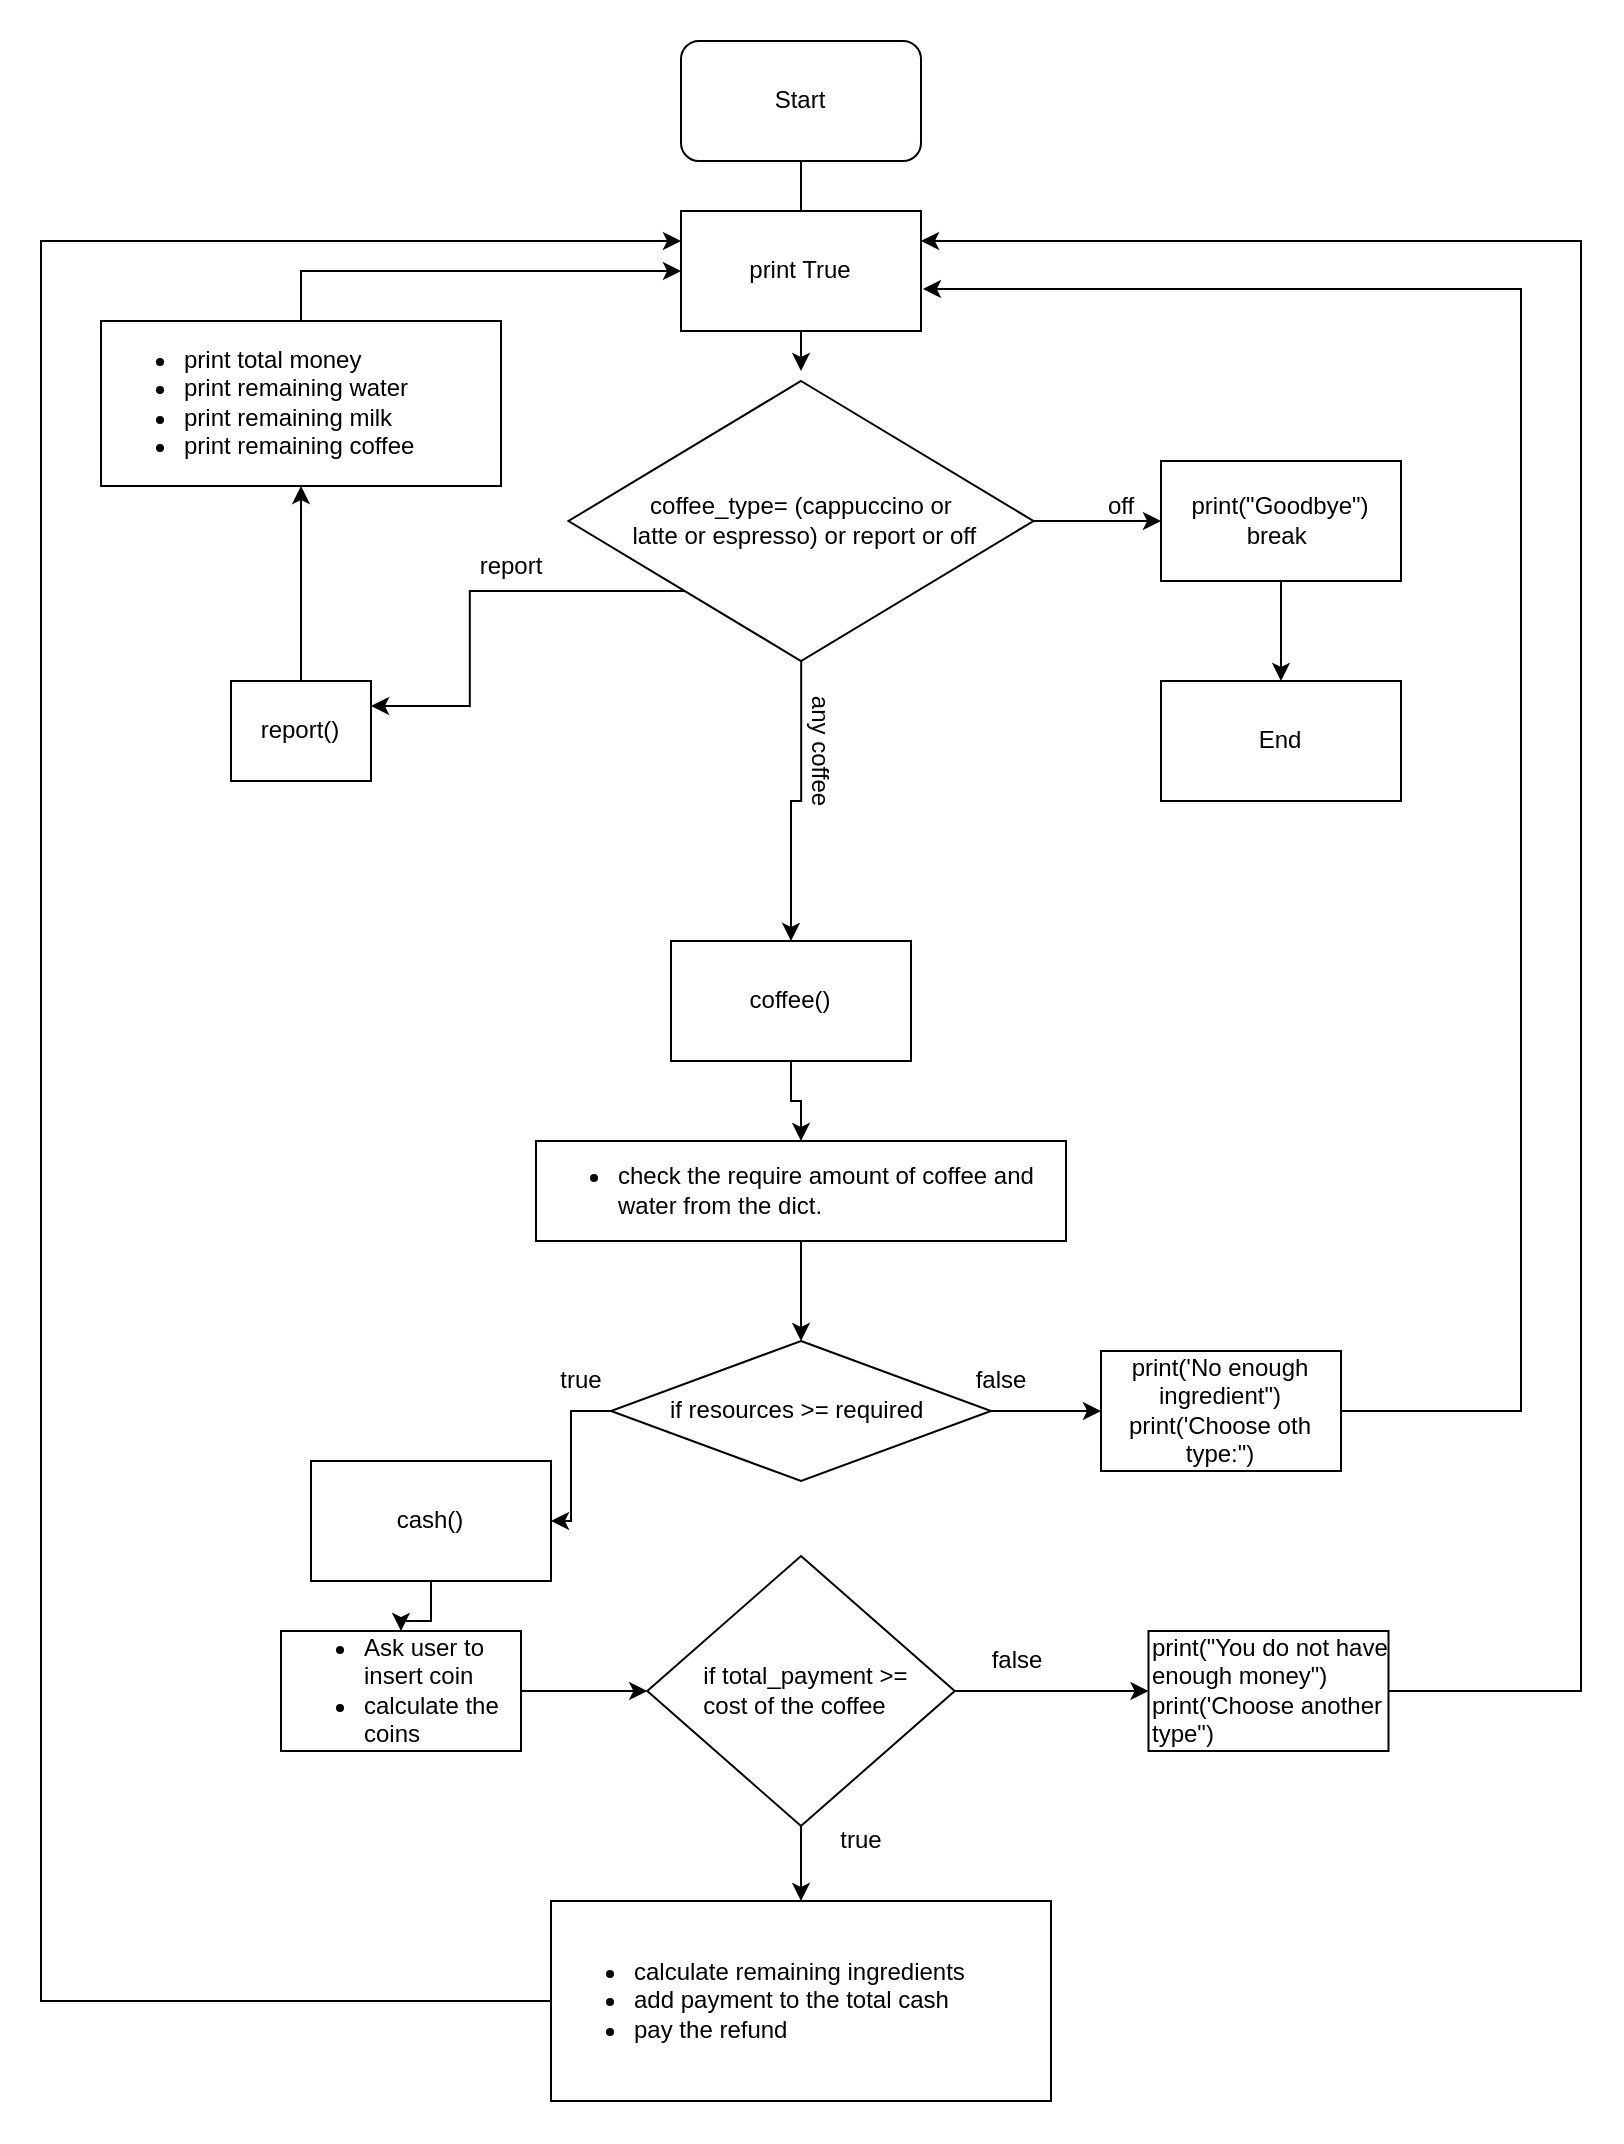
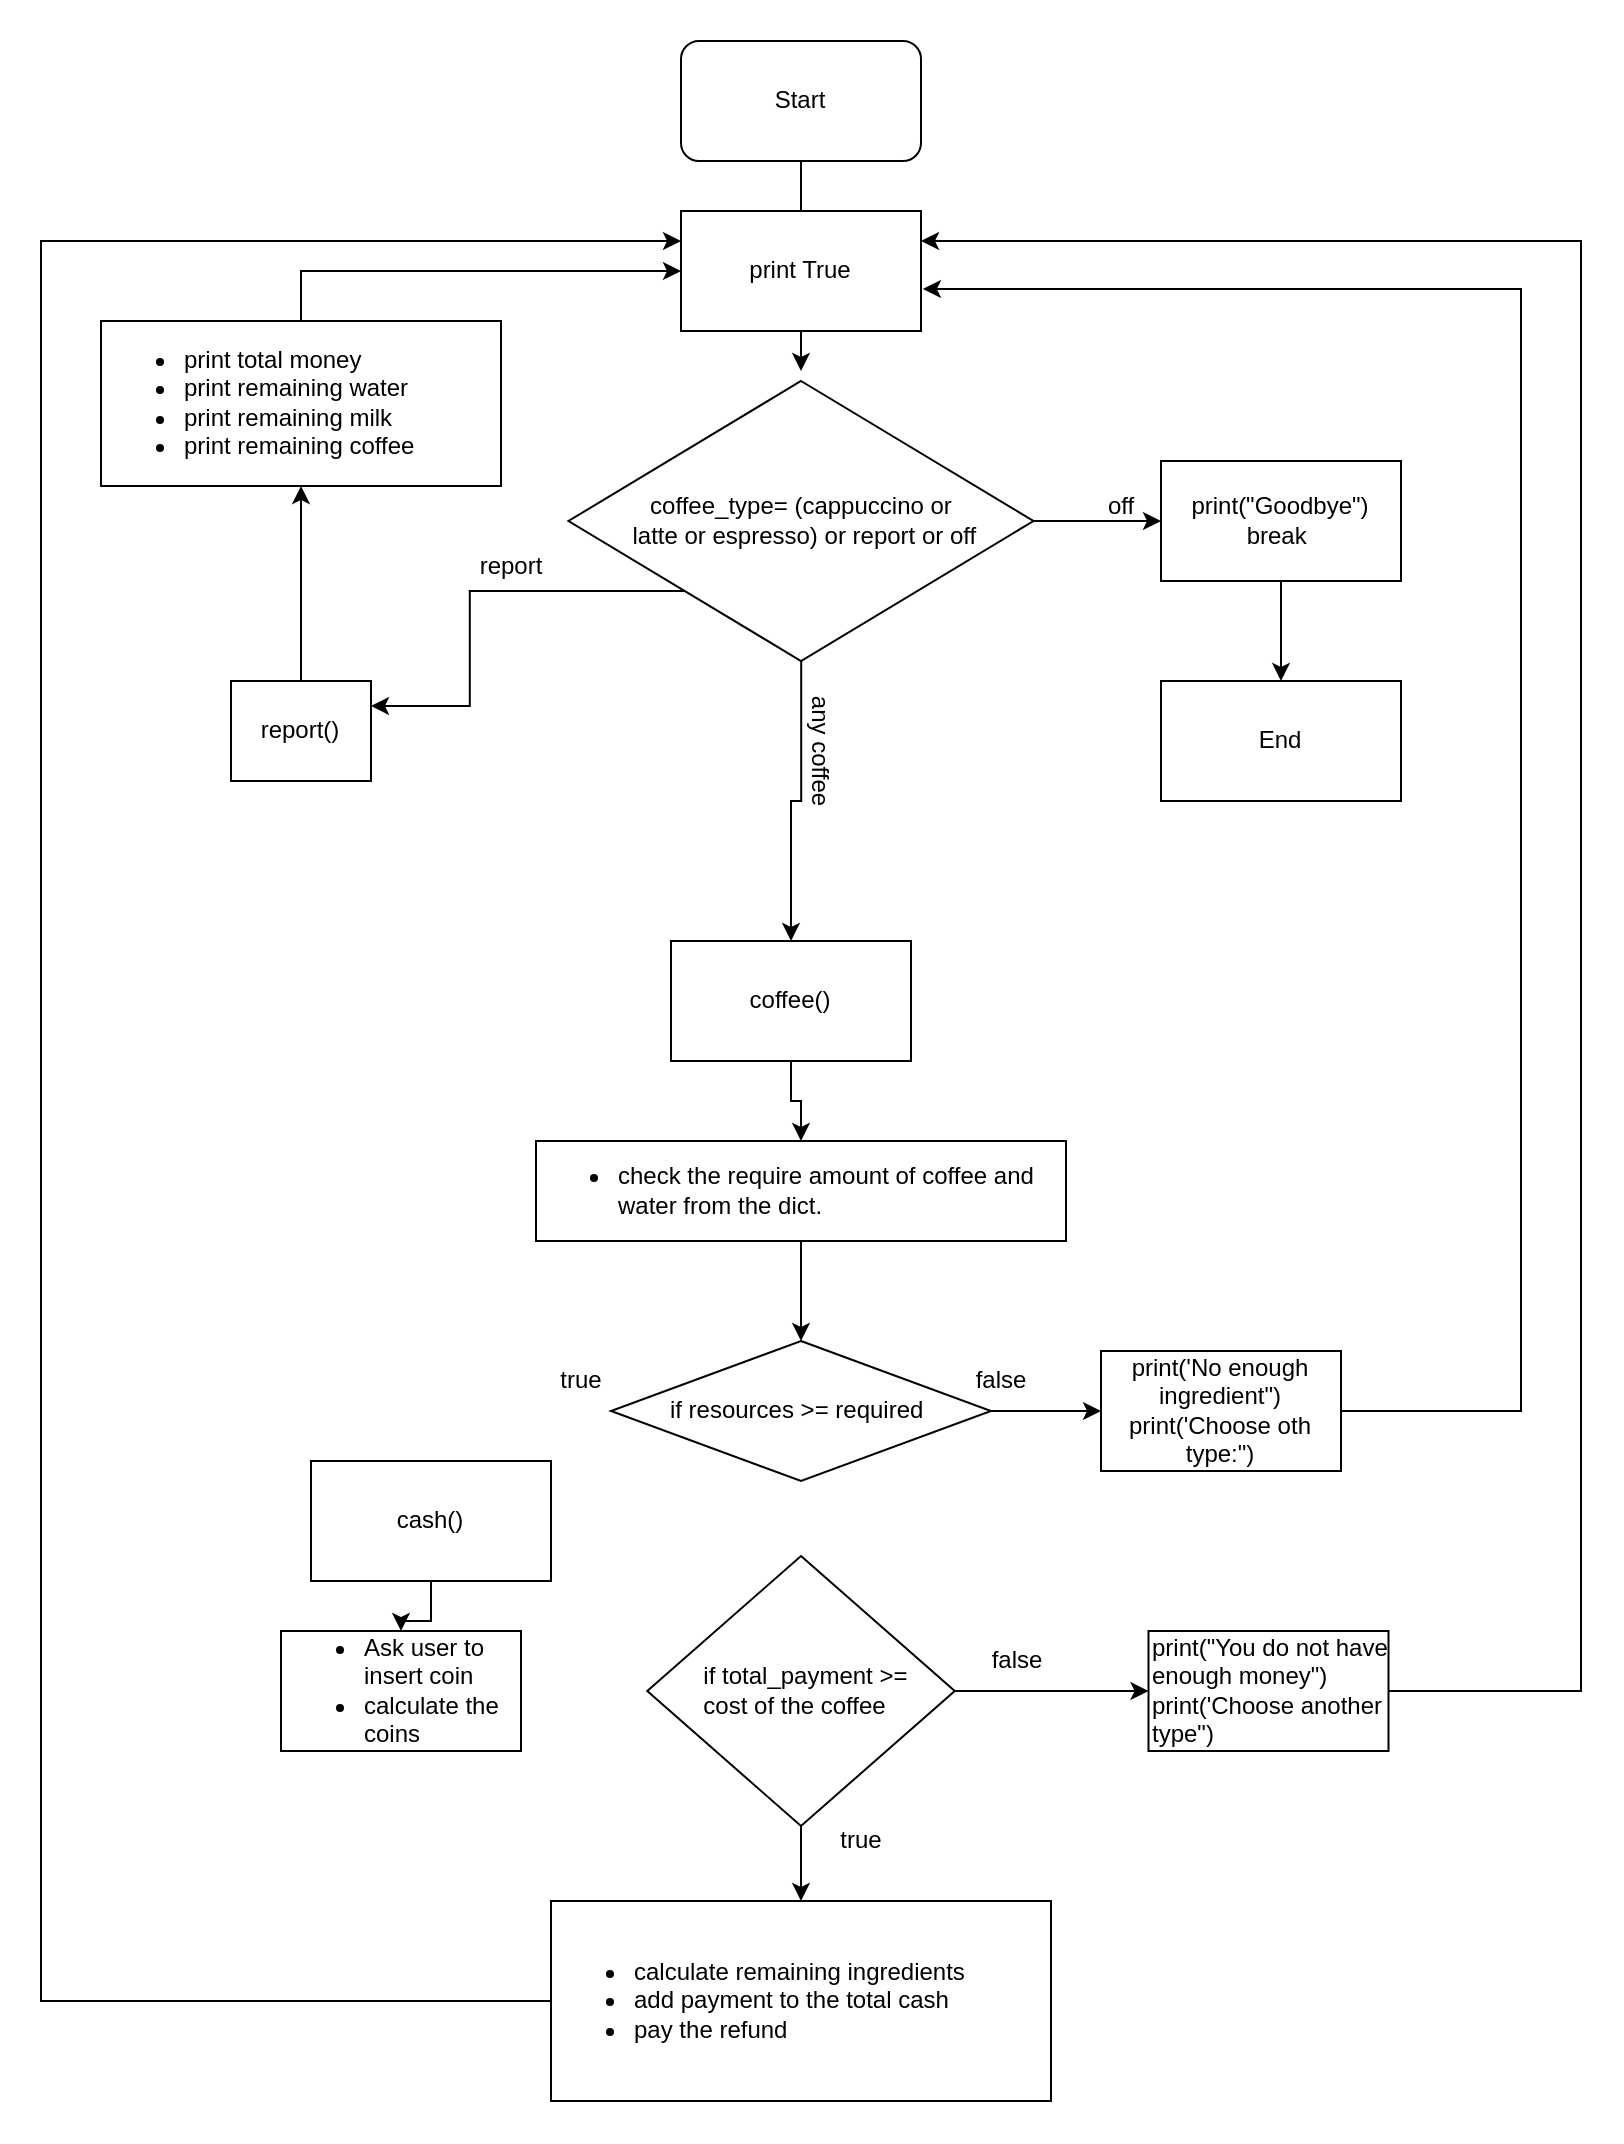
(571, 1450) -> none
(577, 1691) -> none
